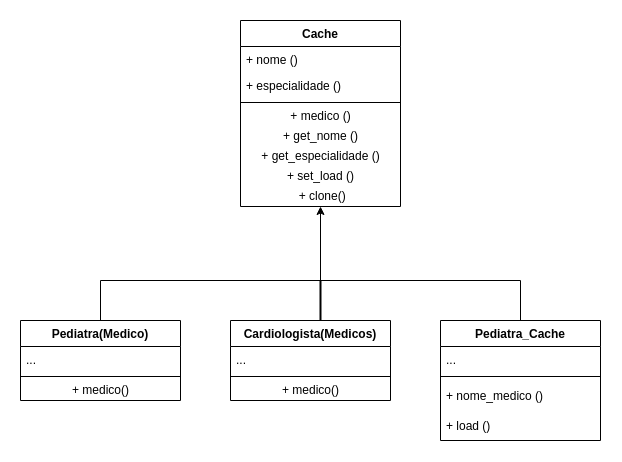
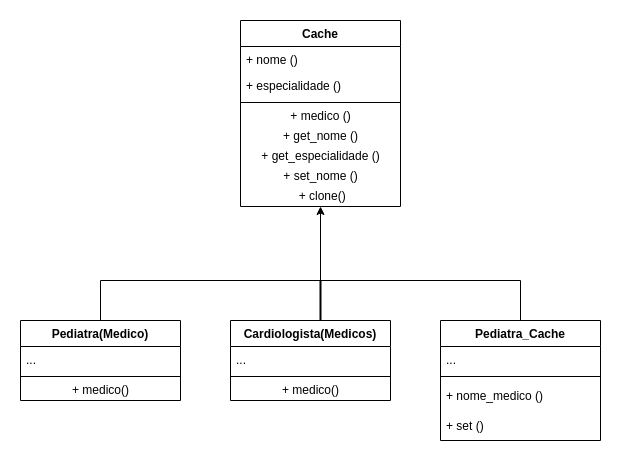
(321, 177) -> (321, 177)
(472, 426) -> (470, 426)
